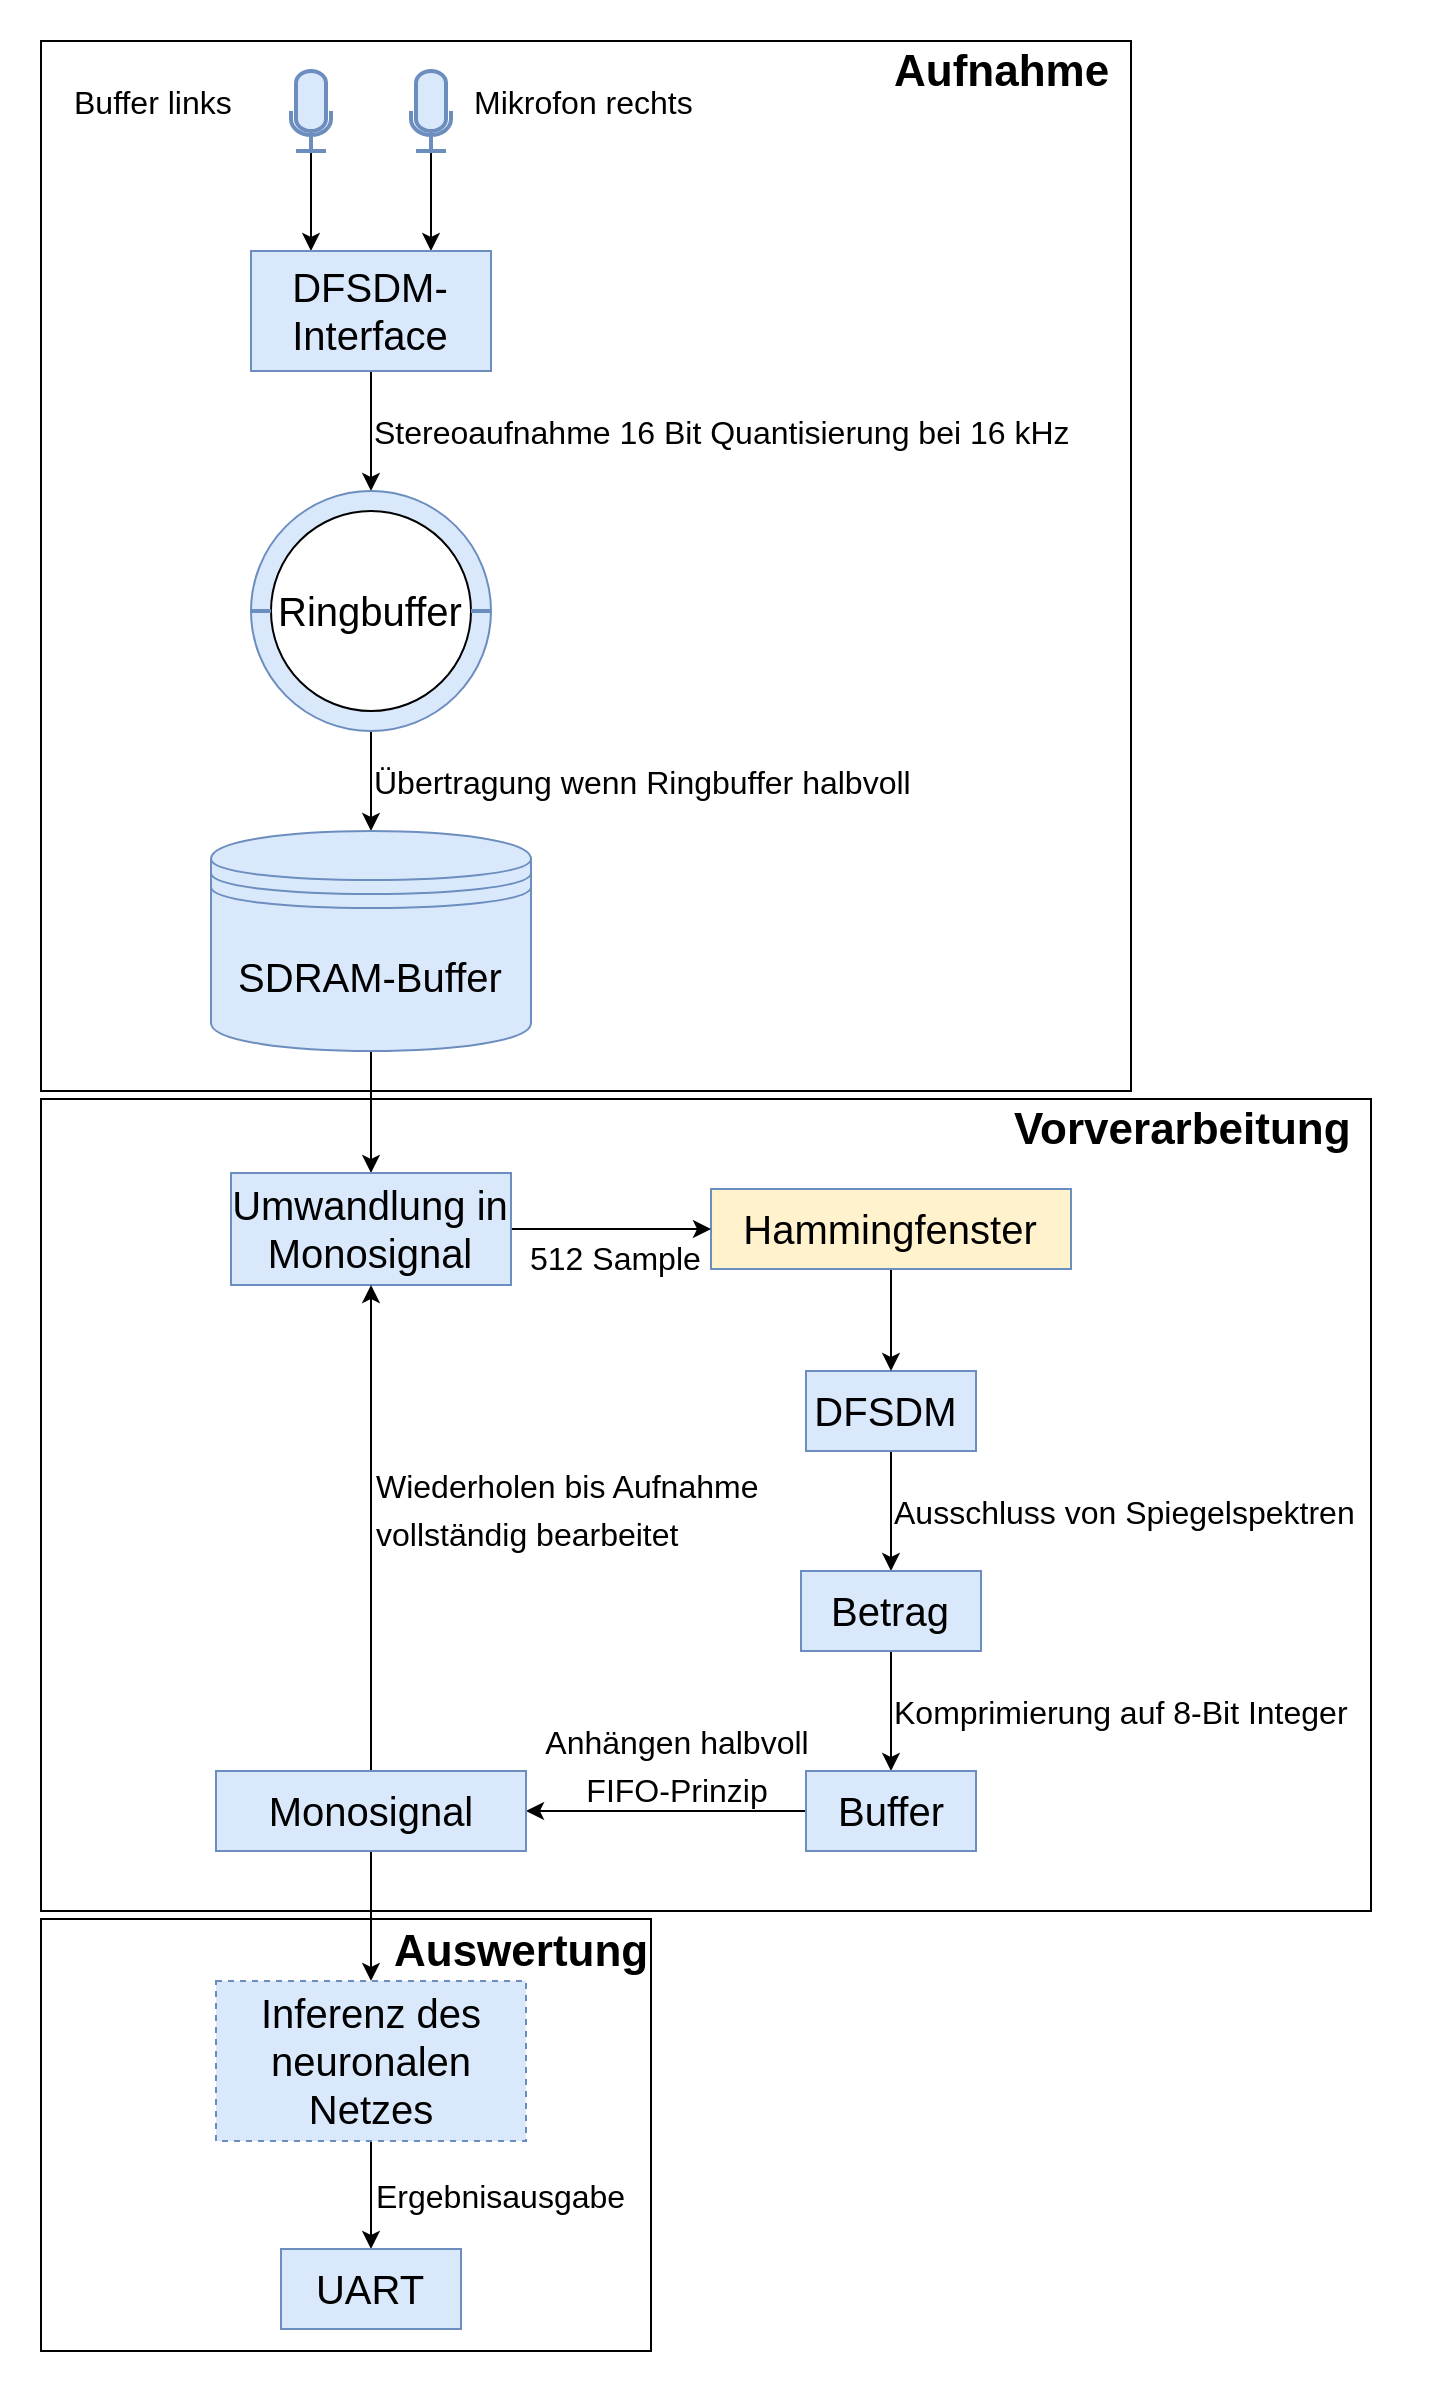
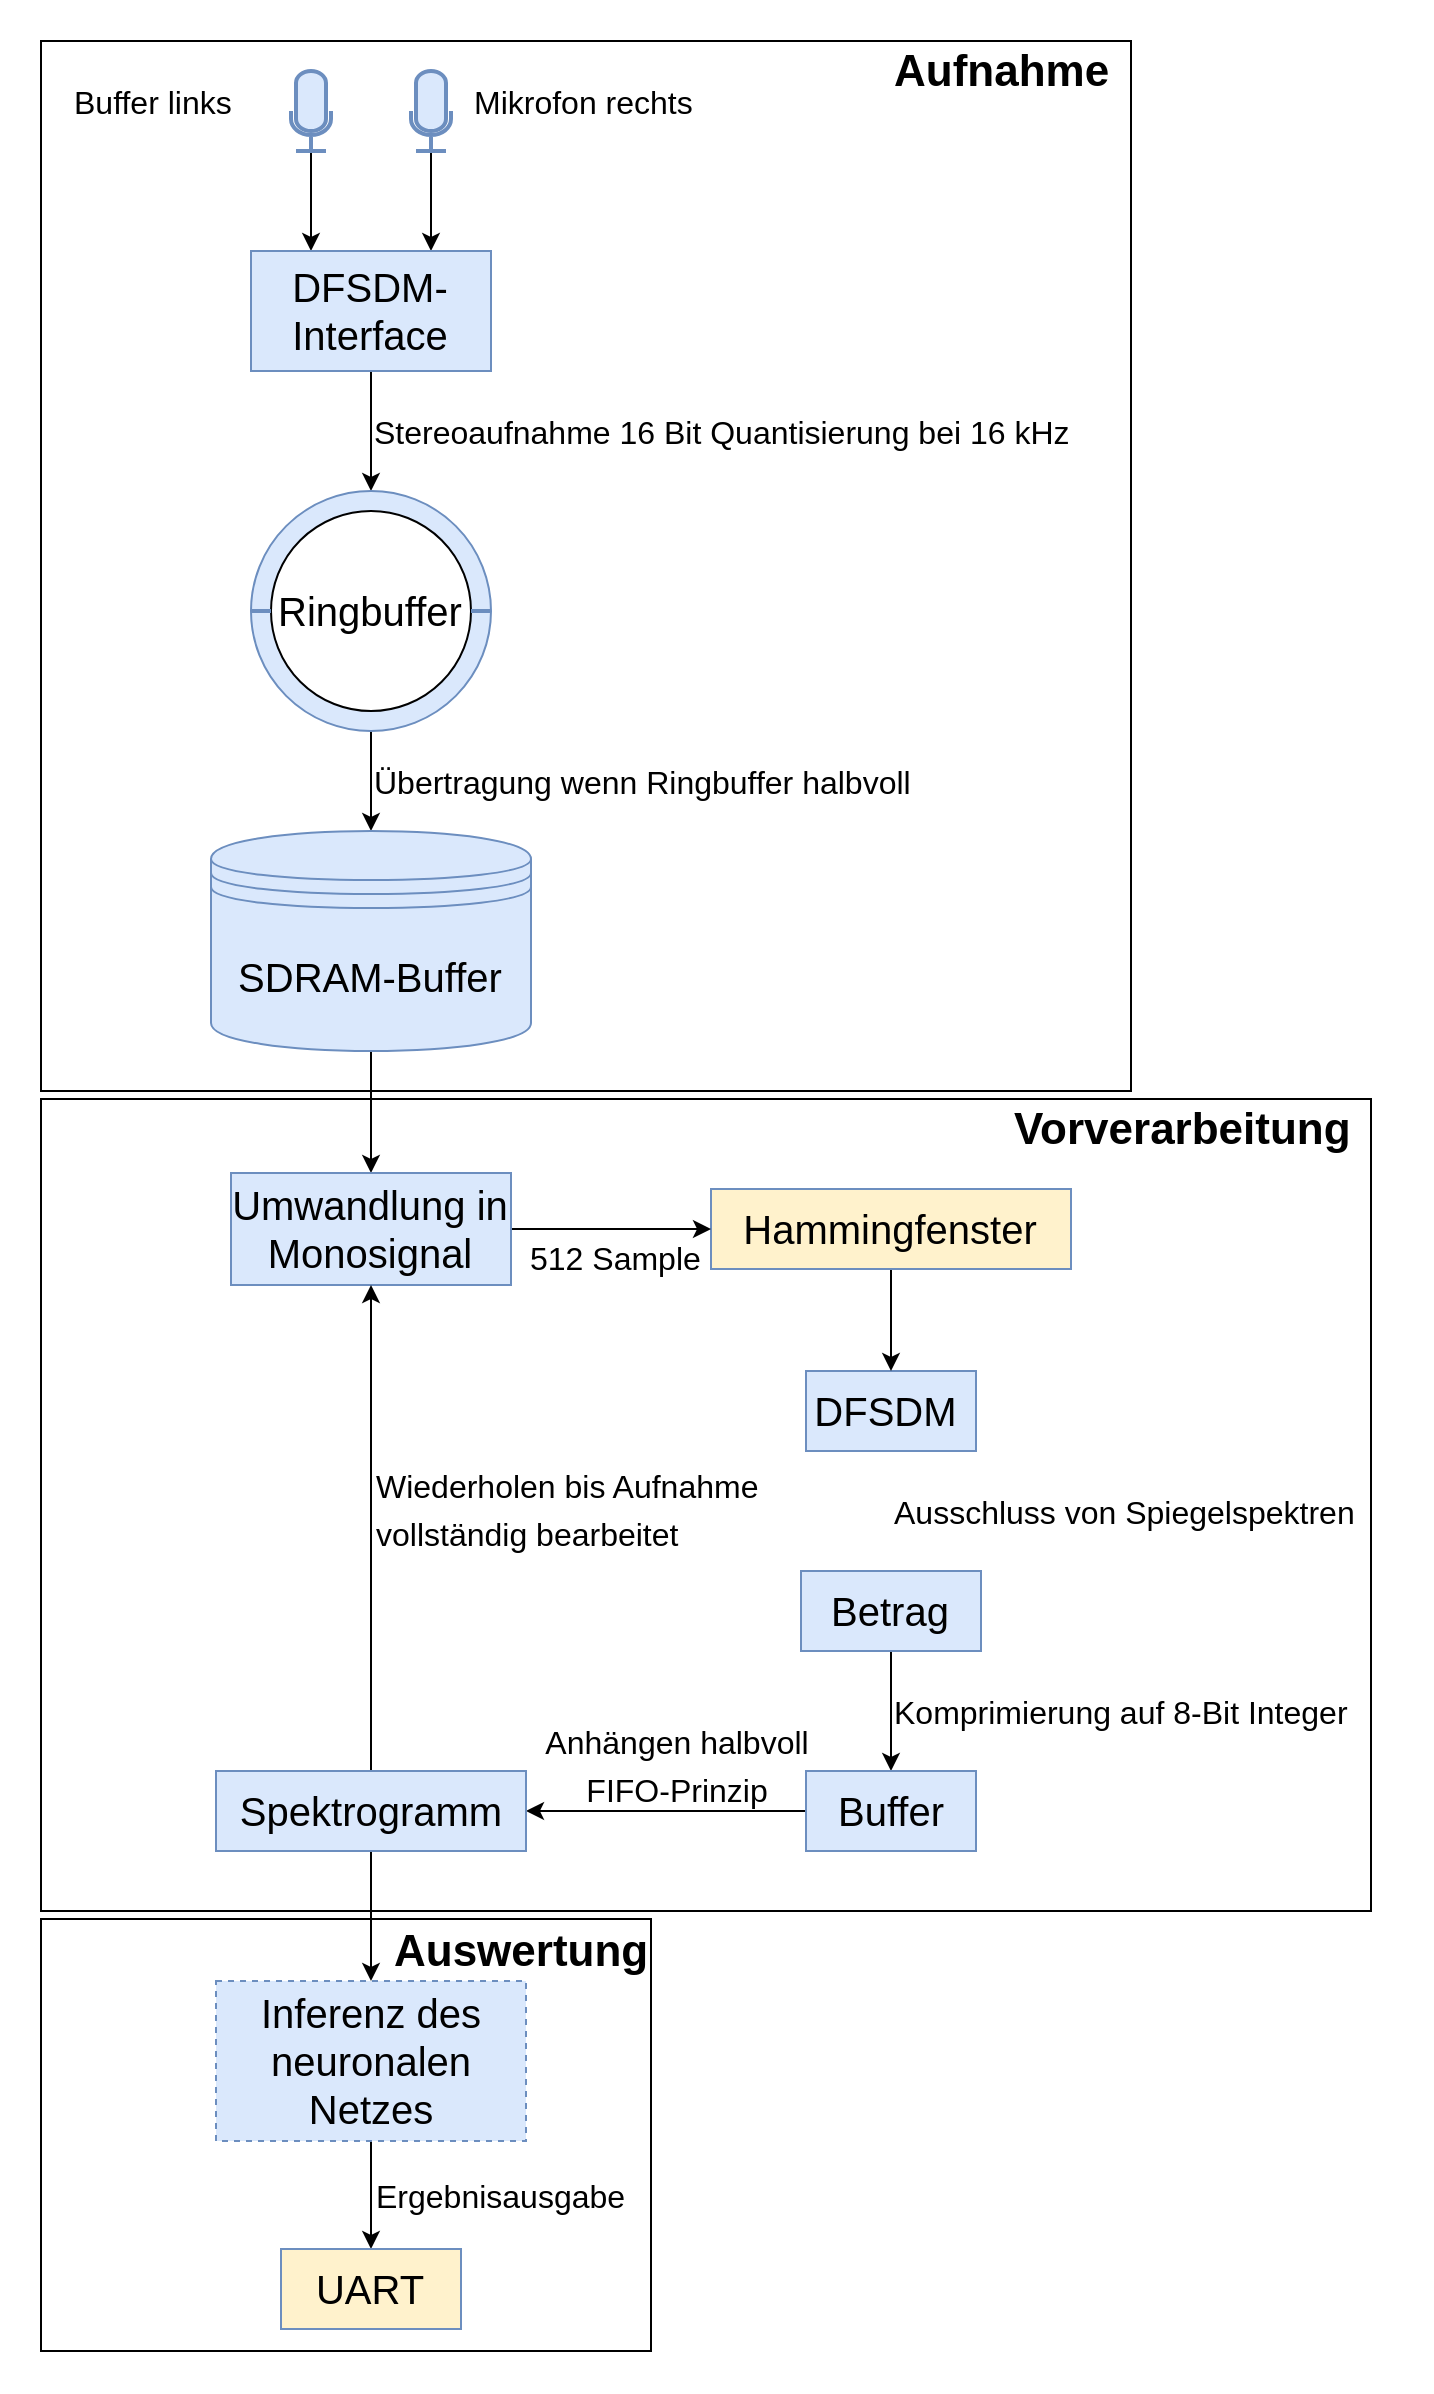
(891, 1504) -> none
(372, 1811) -> (372, 1811)
(371, 2289) -> (371, 2289)
